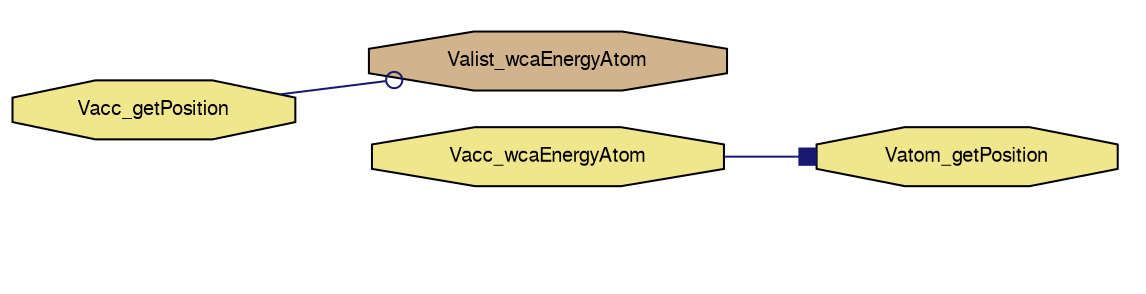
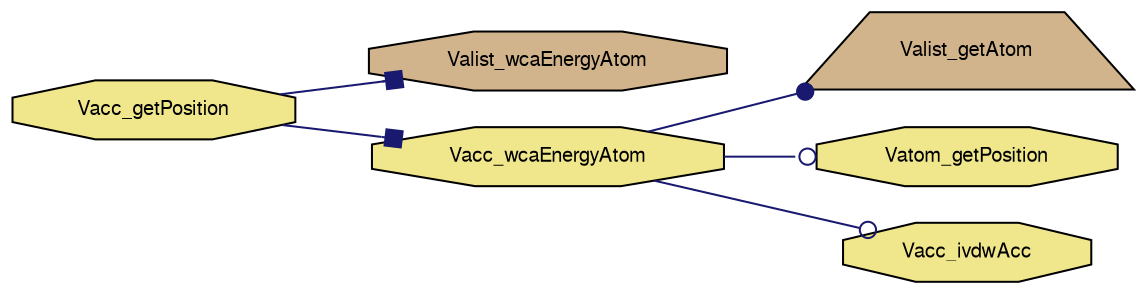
none -> (967, 51)
(333, 88) -> (333, 88)
none -> (332, 131)
(760, 157) -> (760, 157)
none -> (967, 252)
